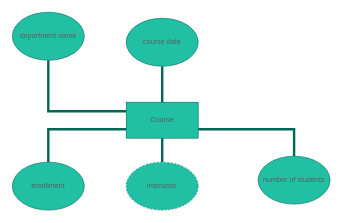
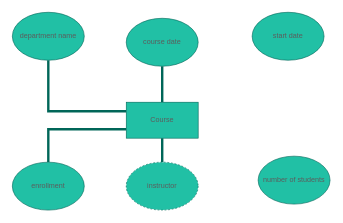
none -> (288, 36)
(259, 129) -> none
